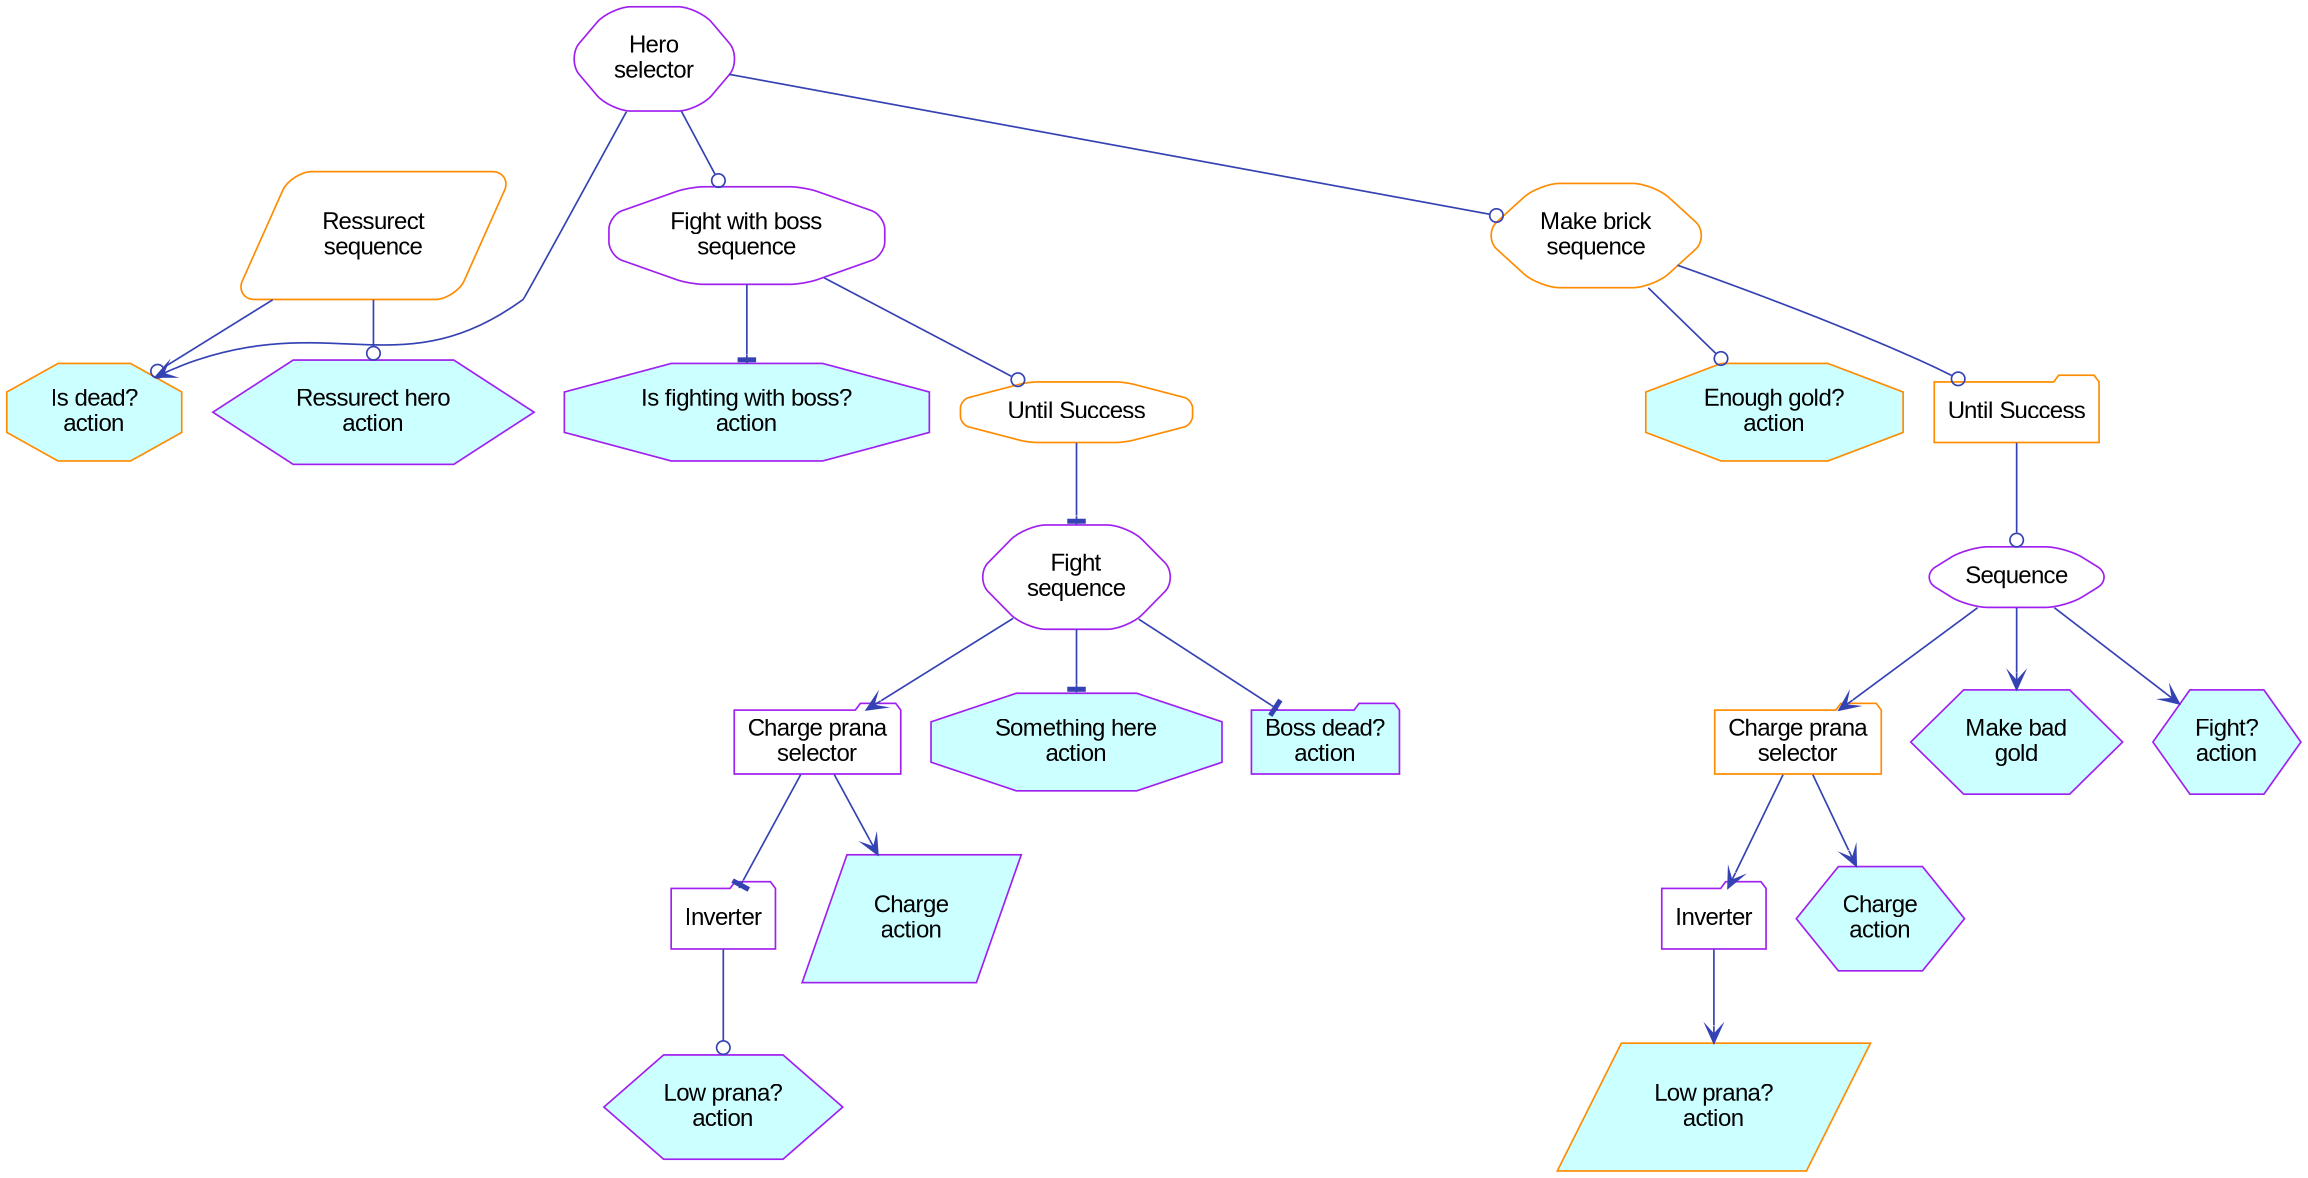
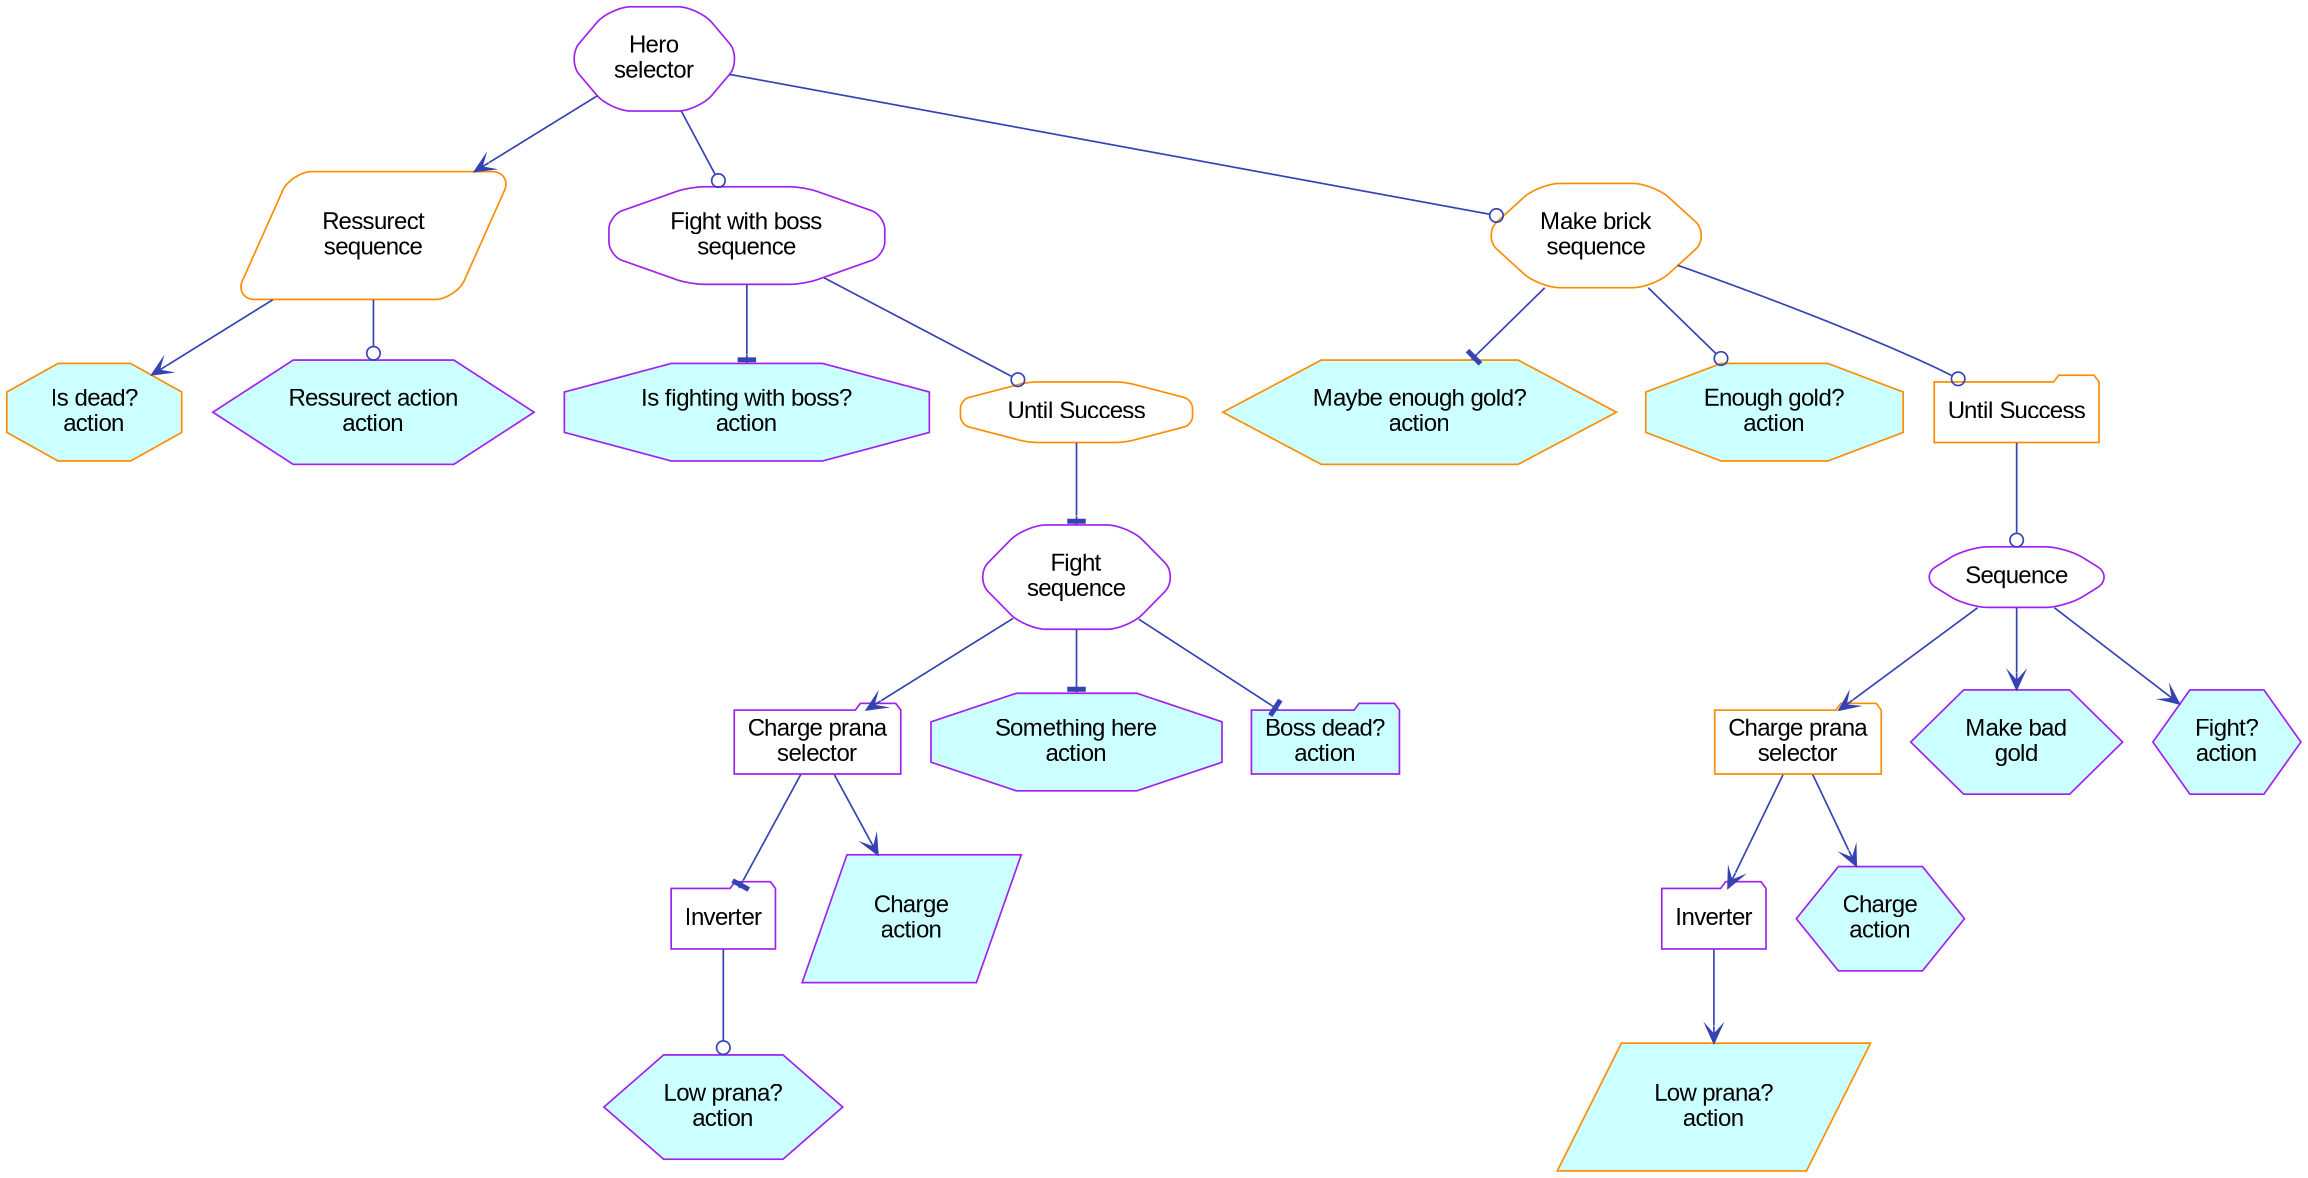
(219, 333) -> (219, 333)
(456, 334) -> (543, 129)
(373, 412) -> (373, 412)
none -> (1420, 412)
